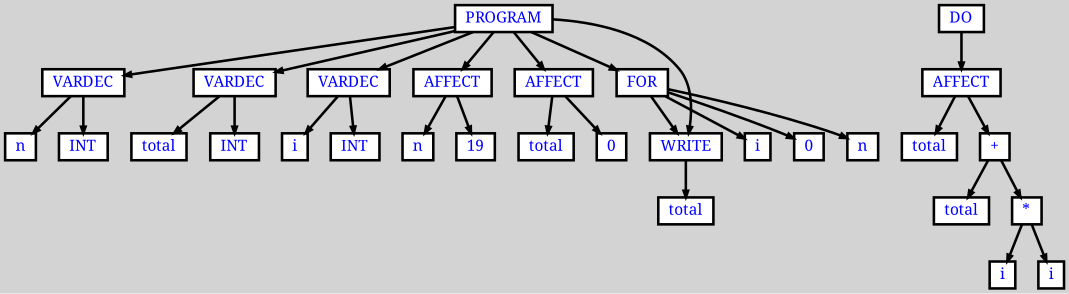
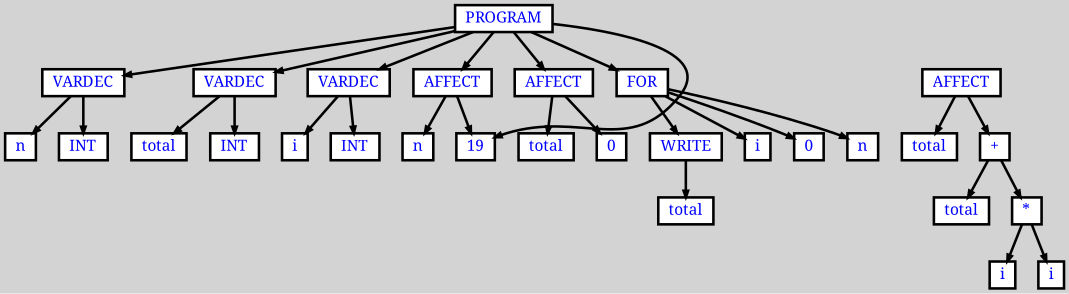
(961, 19) -> none
(649, 44) -> (687, 79)
